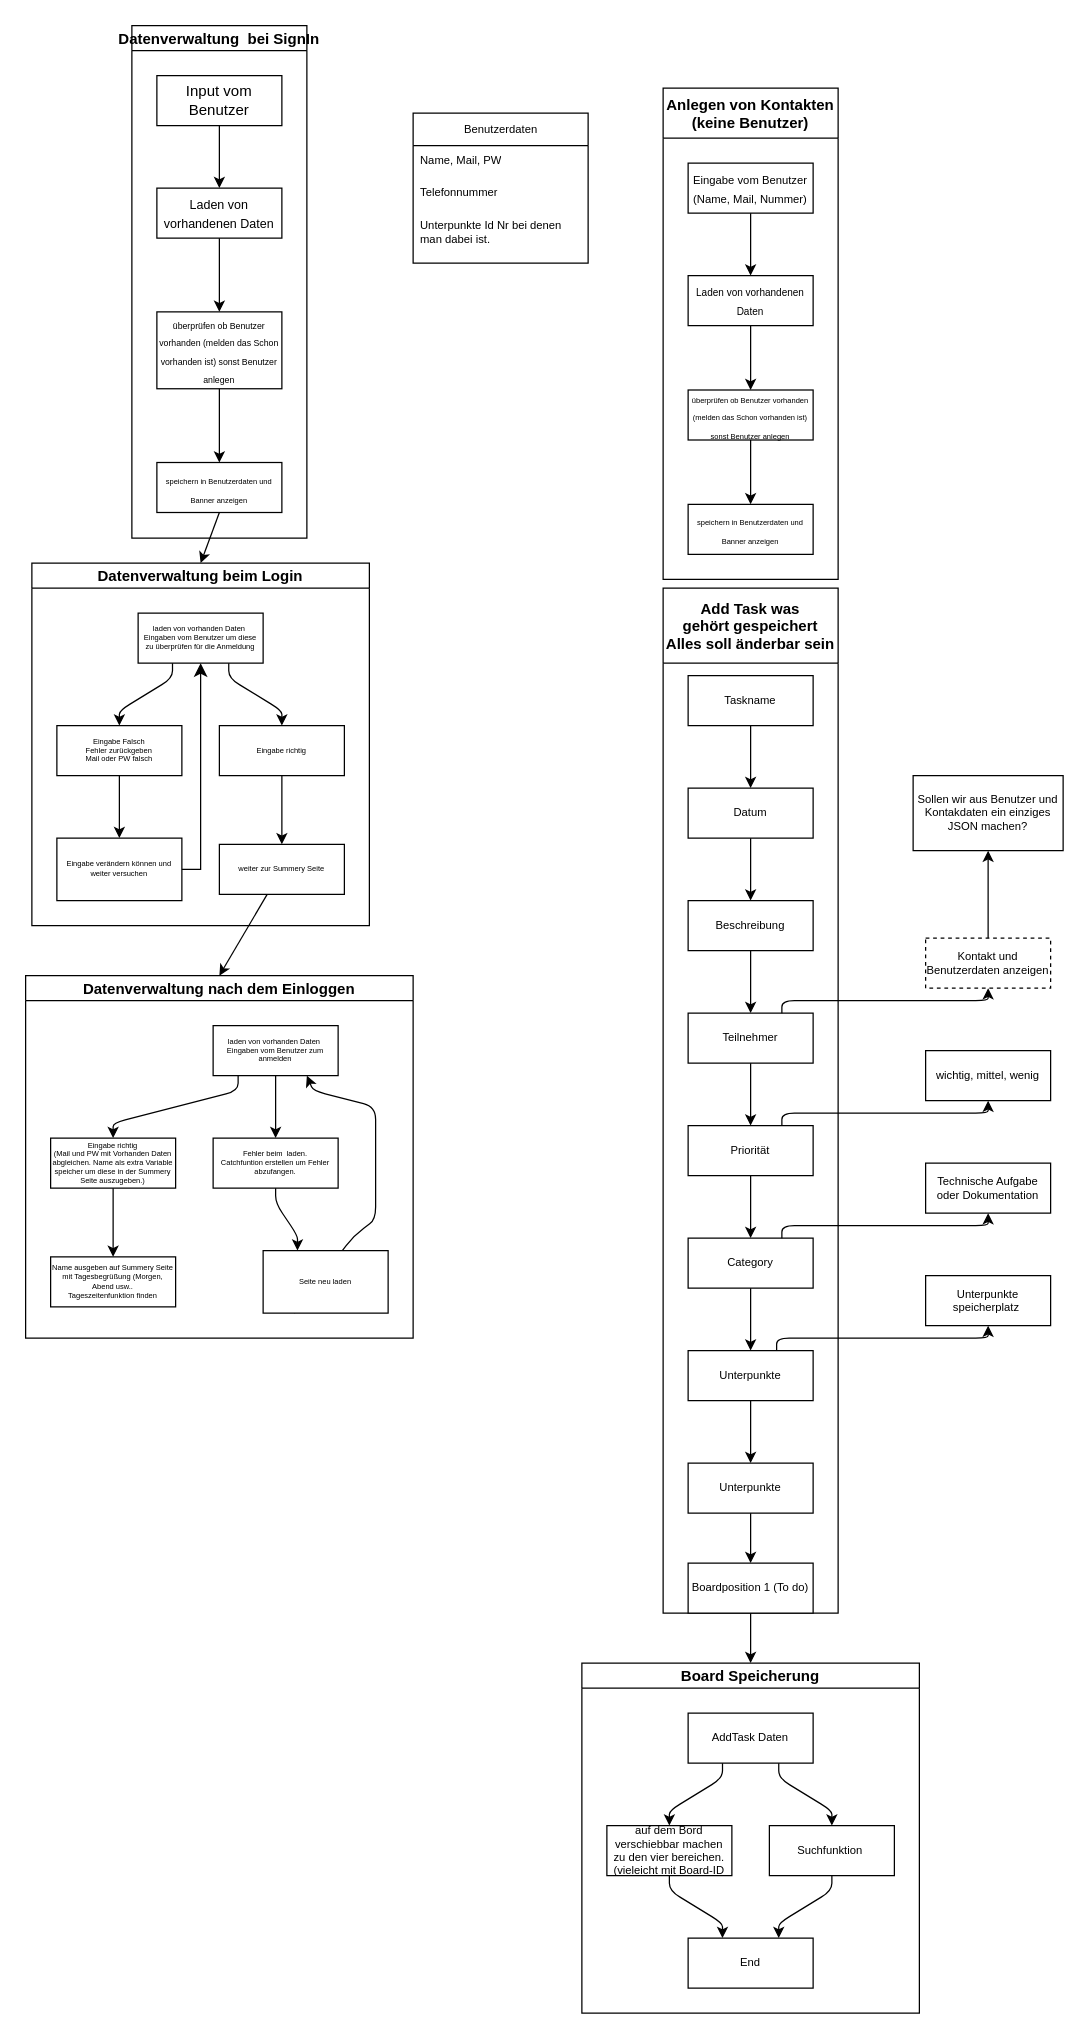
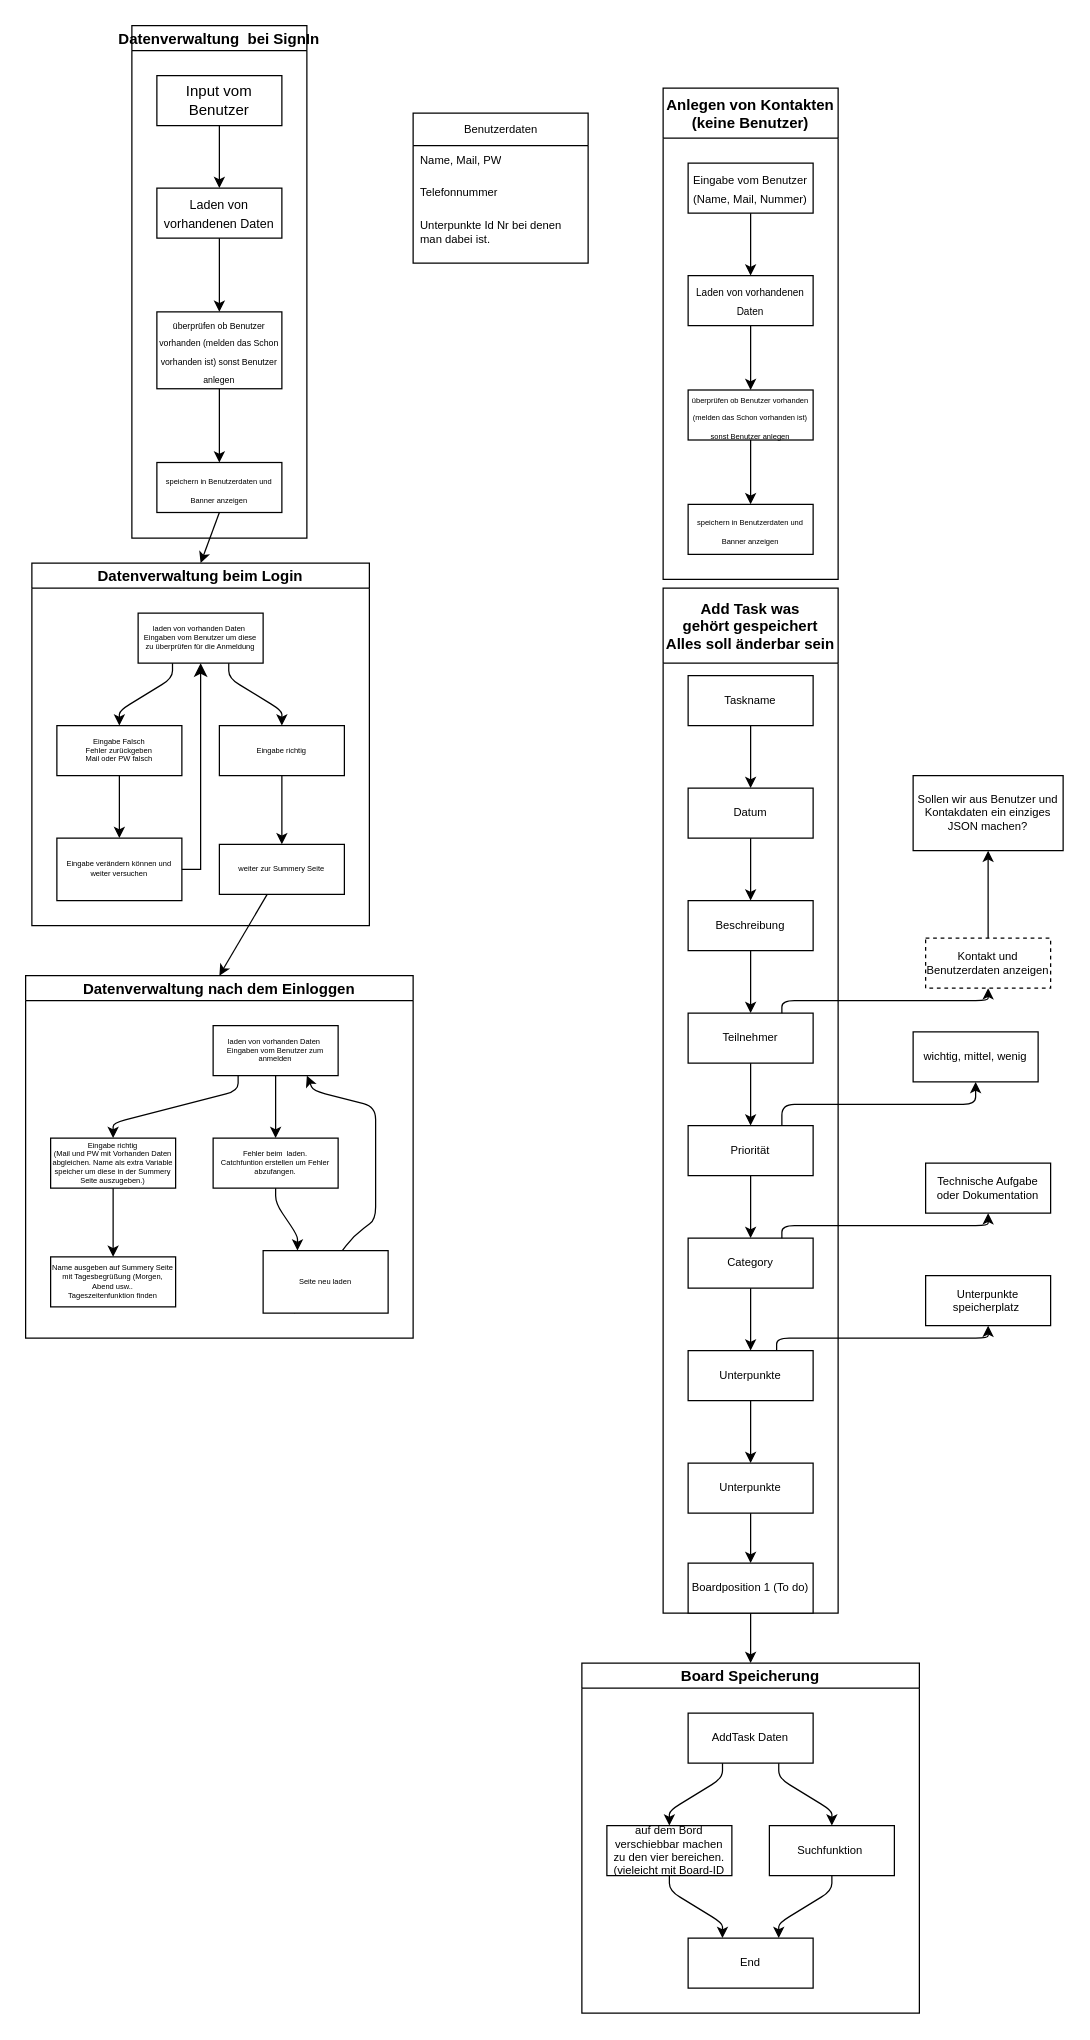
(988, 1076) -> (976, 1057)
